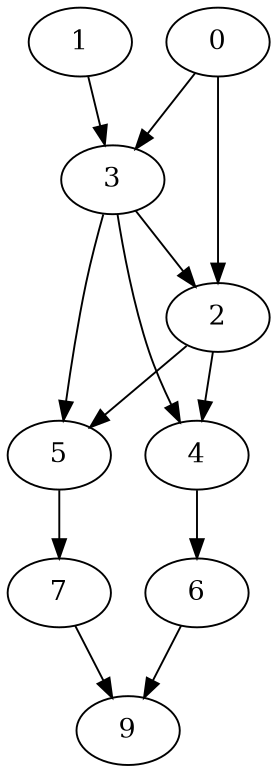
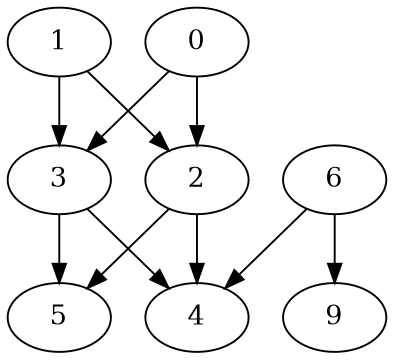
(159, 241) -> (119, 102)
(197, 515) -> (273, 242)
(59, 593) -> none
